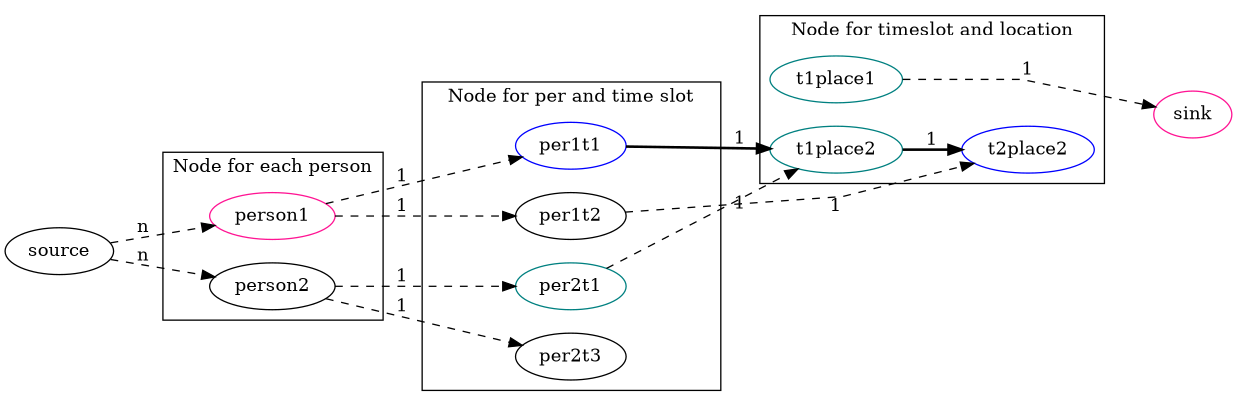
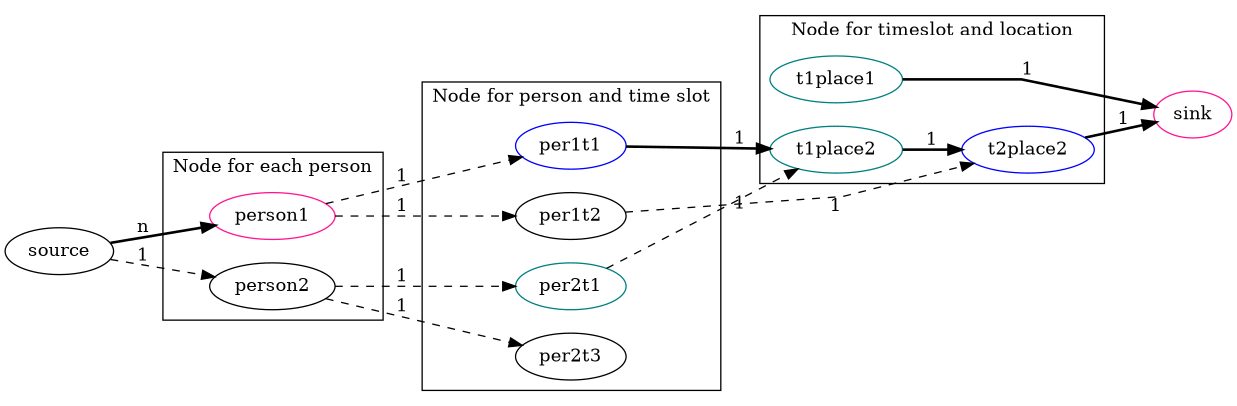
(1024, 80) -> (1024, 80)
(571, 97) -> (571, 97)
none -> (1114, 131)
(154, 236) -> (154, 236)
(143, 256) -> (143, 256)
